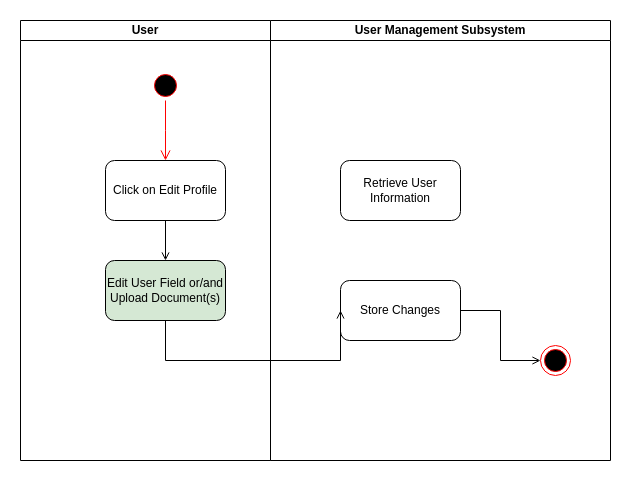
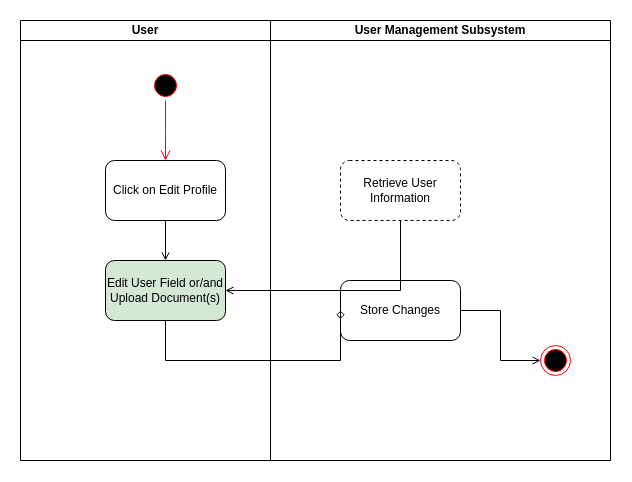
(401, 191) -> (401, 191)
none -> (349, 291)
(341, 316) -> (341, 319)
